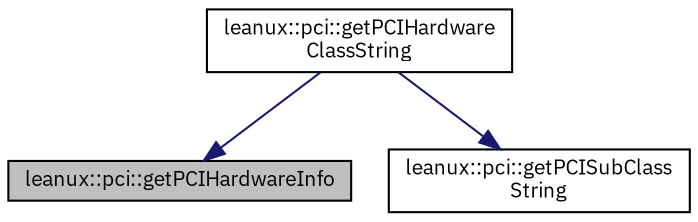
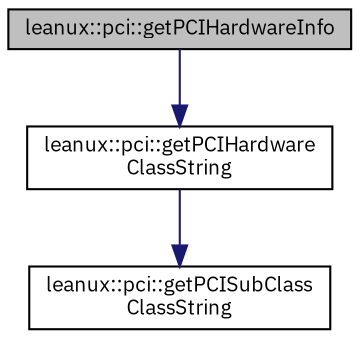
(271, 110) -> (180, 77)
(539, 181) -> (180, 298)
